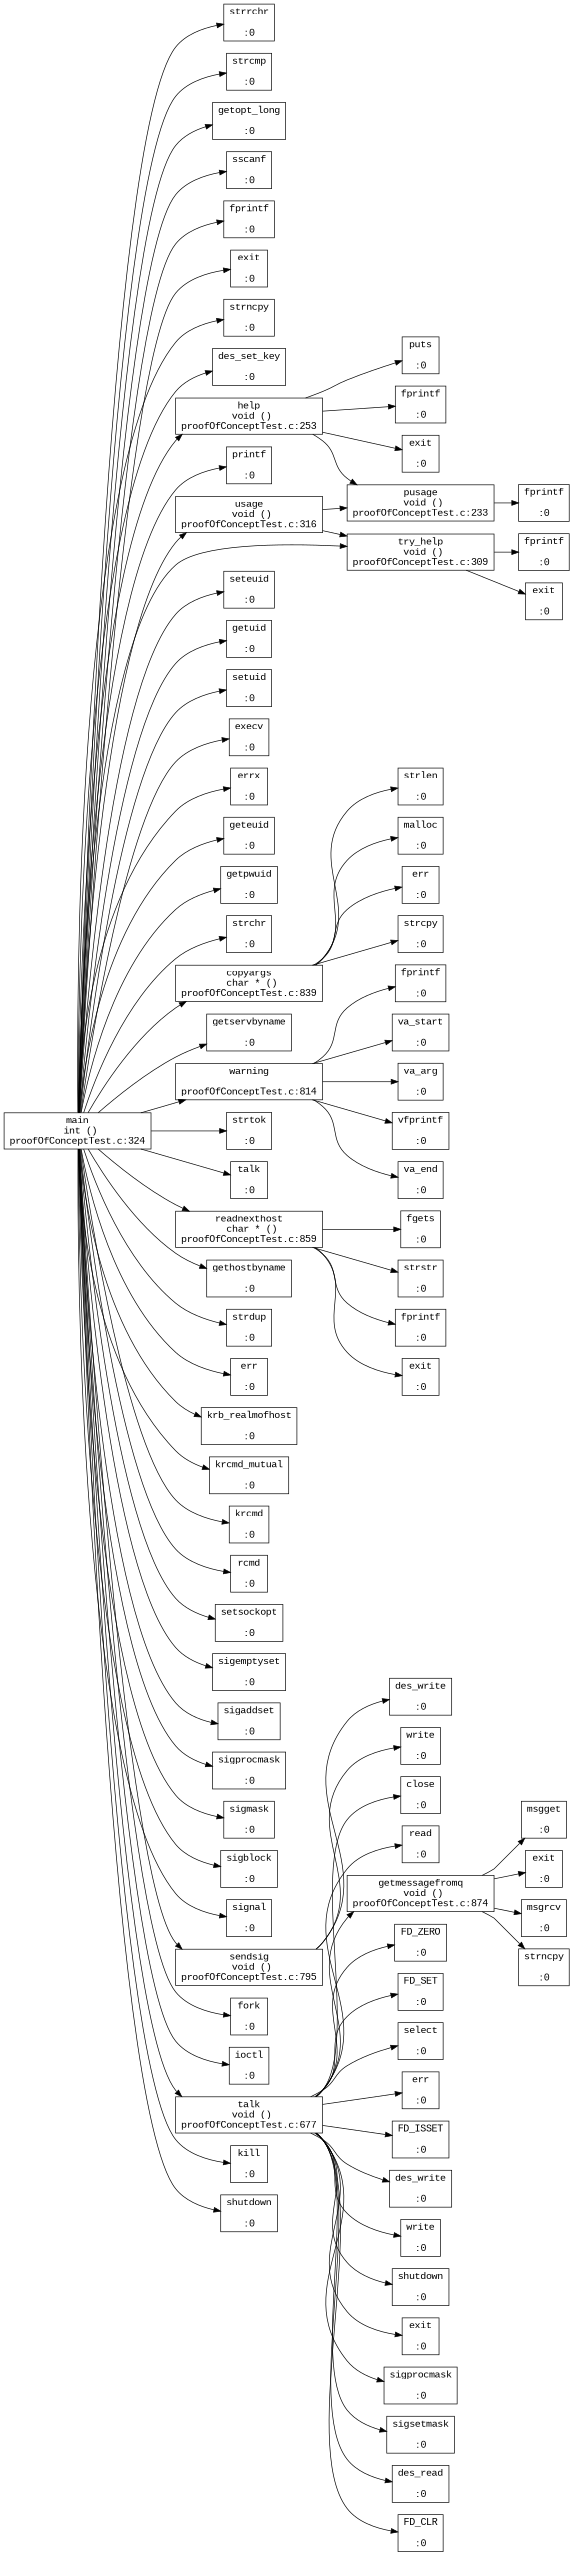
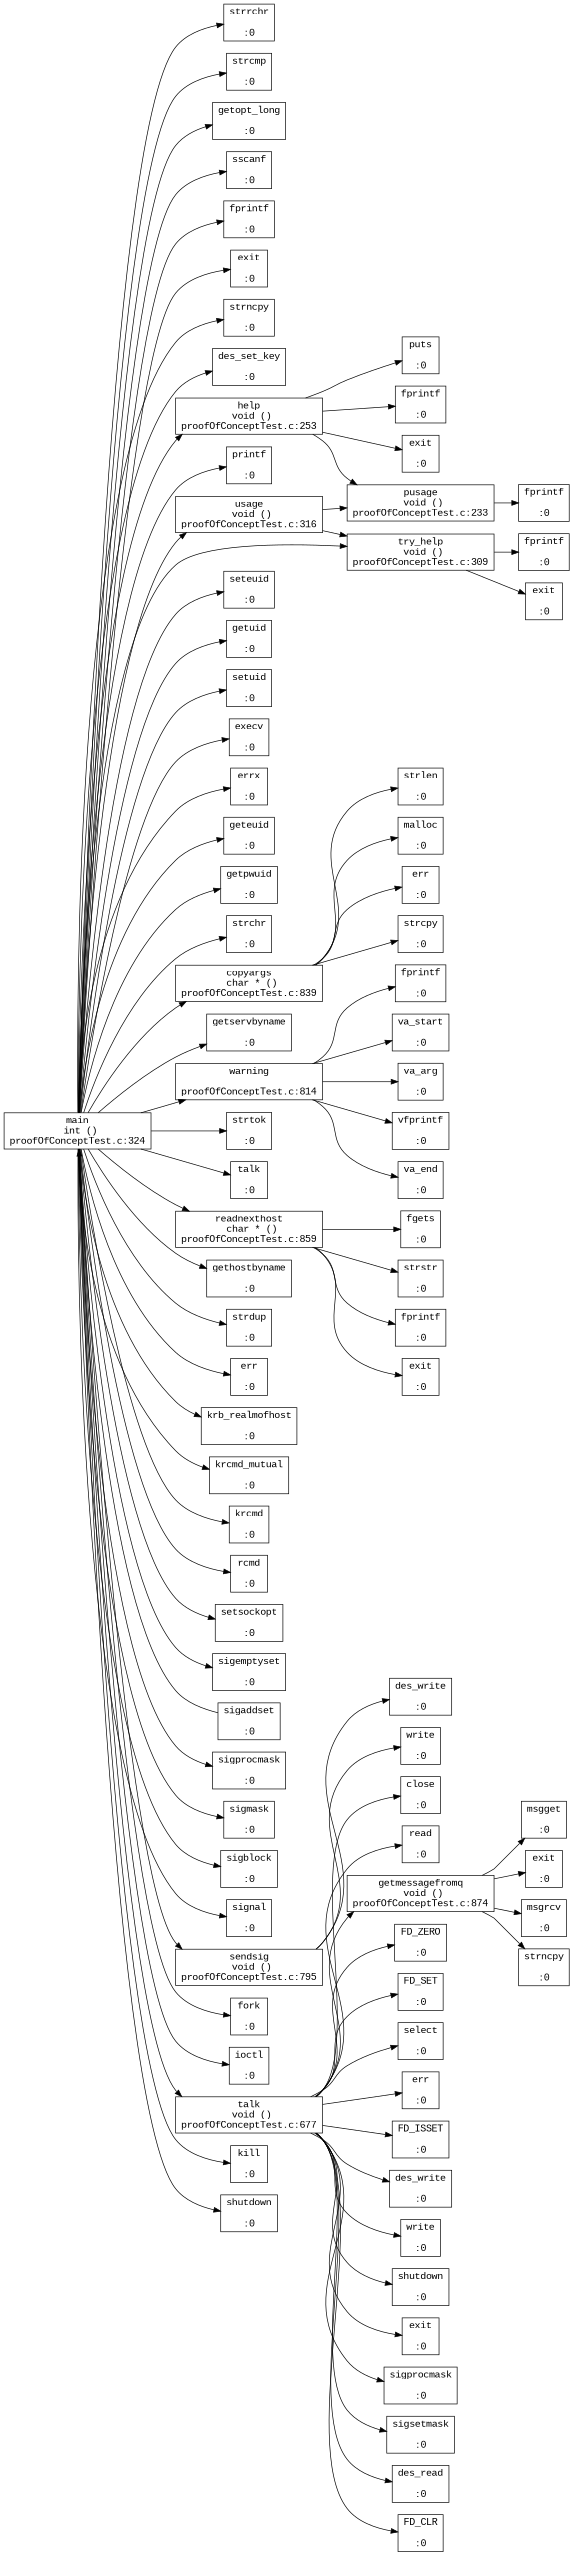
(107, 1467) -> (106, 1453)
